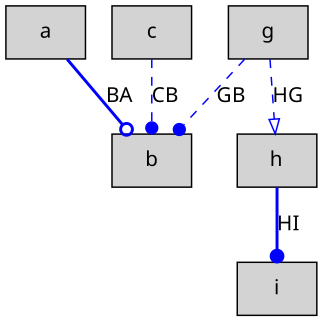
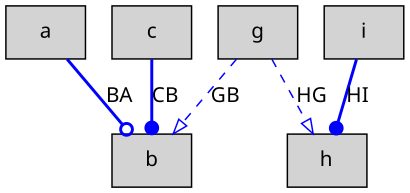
(152, 91) -> (152, 91)
(214, 92) -> (210, 91)
(277, 219) -> (347, 91)
